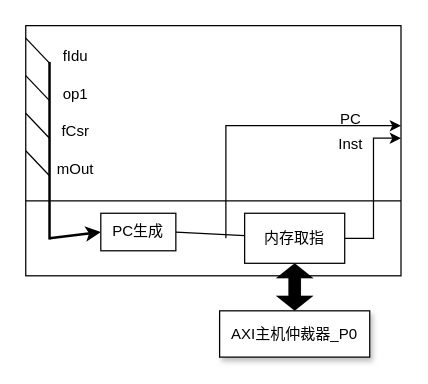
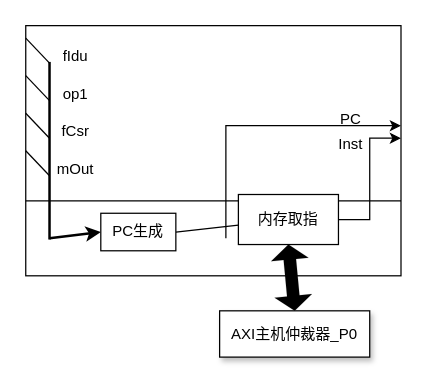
(294, 238) -> (288, 219)
